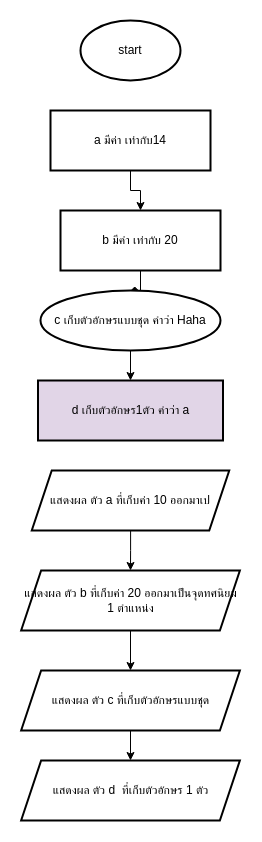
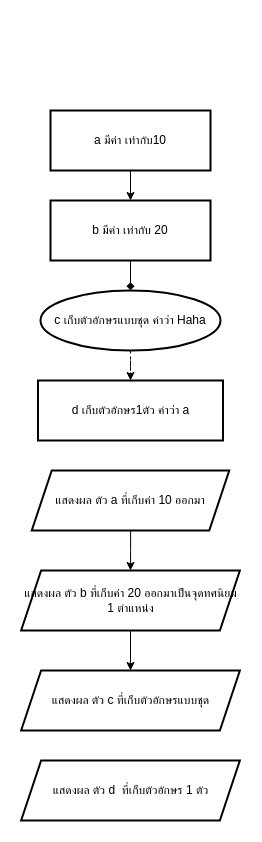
(131, 51) -> none
(131, 141) -> (131, 141)
(141, 241) -> (131, 231)
(131, 370) -> (131, 370)
(131, 411) -> (131, 411)
(131, 501) -> (131, 501)
(131, 750) -> none
